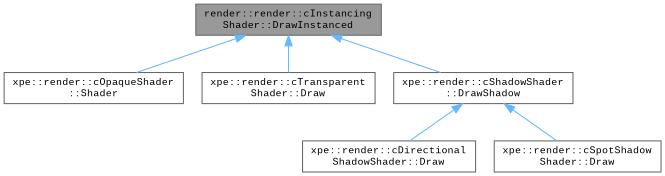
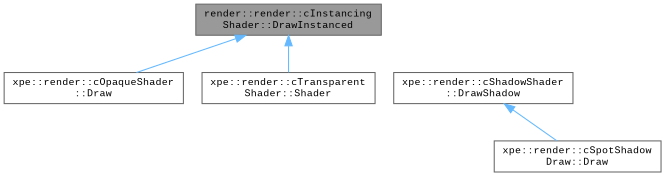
(391, 56) -> none
(94, 88) -> (94, 88)
(289, 88) -> (289, 88)
(389, 156) -> none
(578, 156) -> (578, 156)
